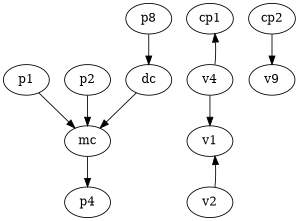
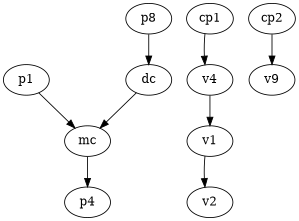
(216, 53) -> (204, 45)
(88, 80) -> none
(216, 176) -> (204, 167)
